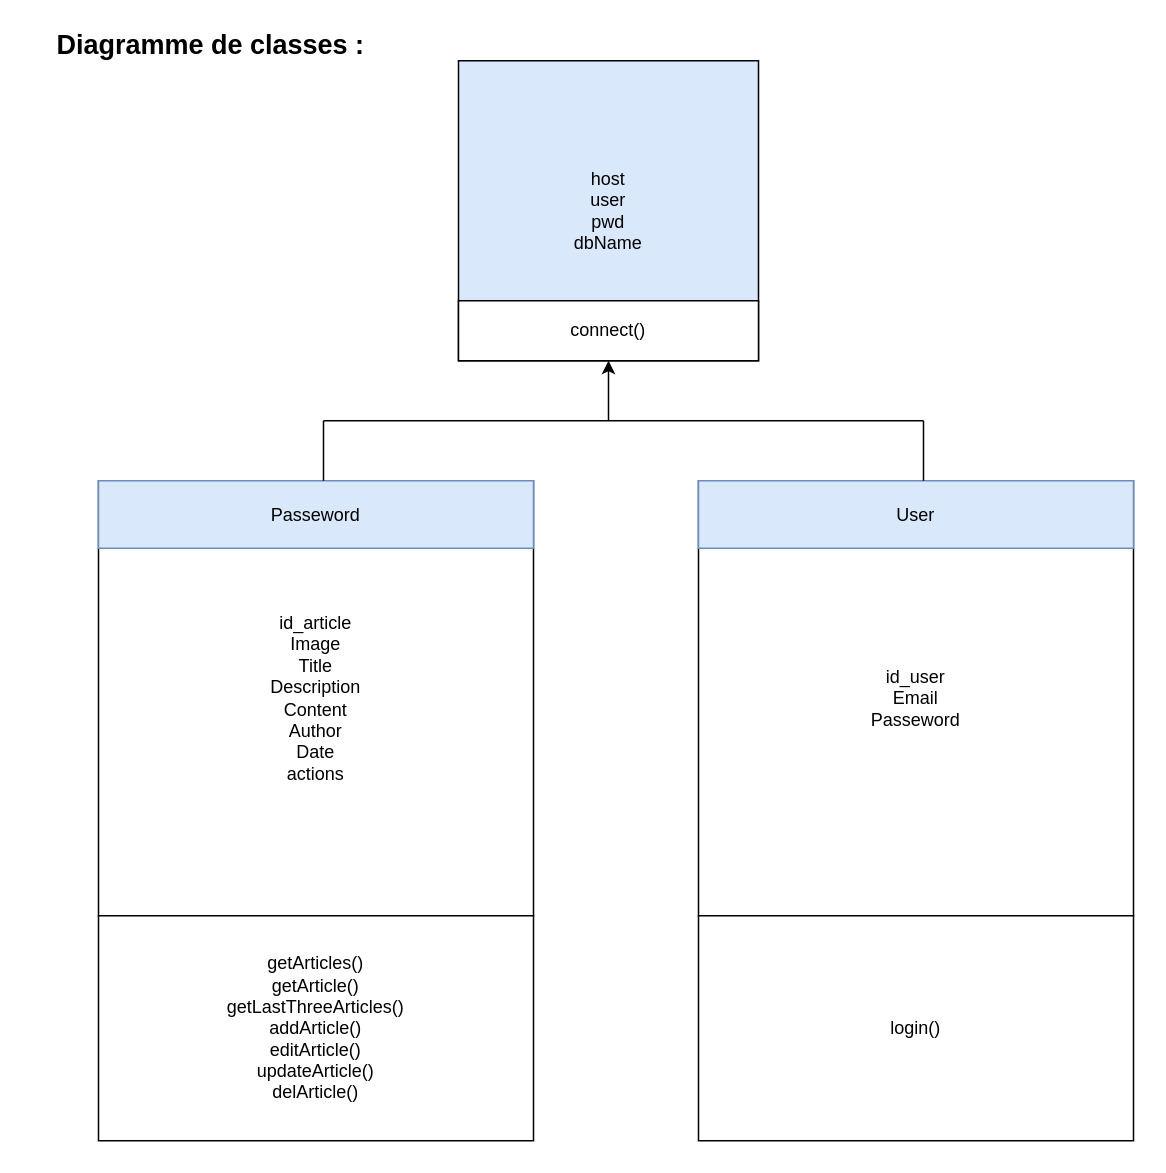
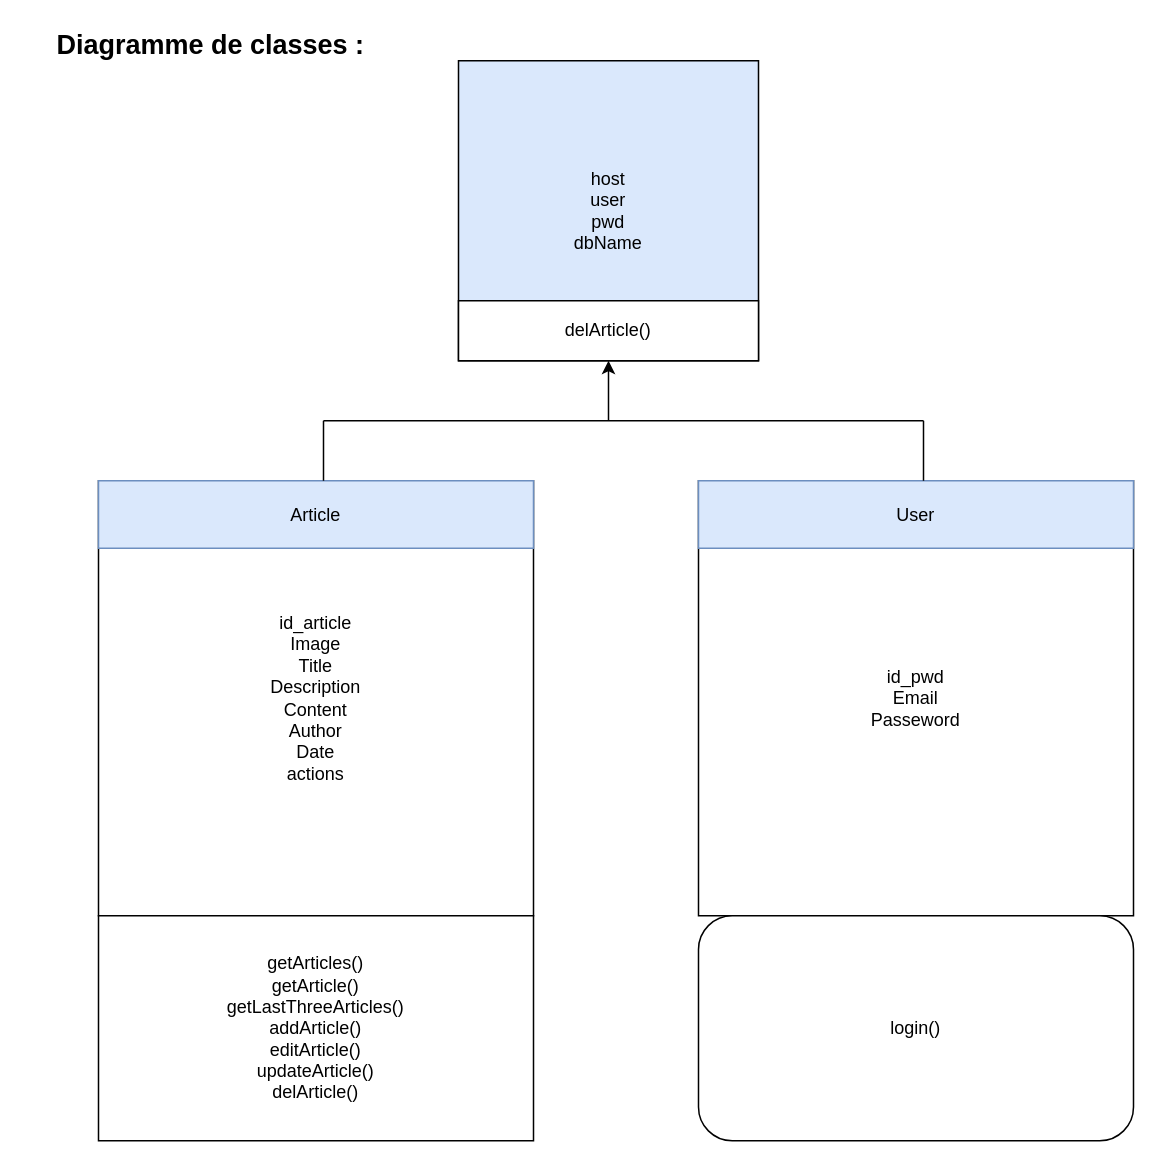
(608, 331) -> (608, 331)
(316, 515) -> (316, 515)
(916, 698) -> (916, 698)
(916, 1028) -> (916, 1028)
